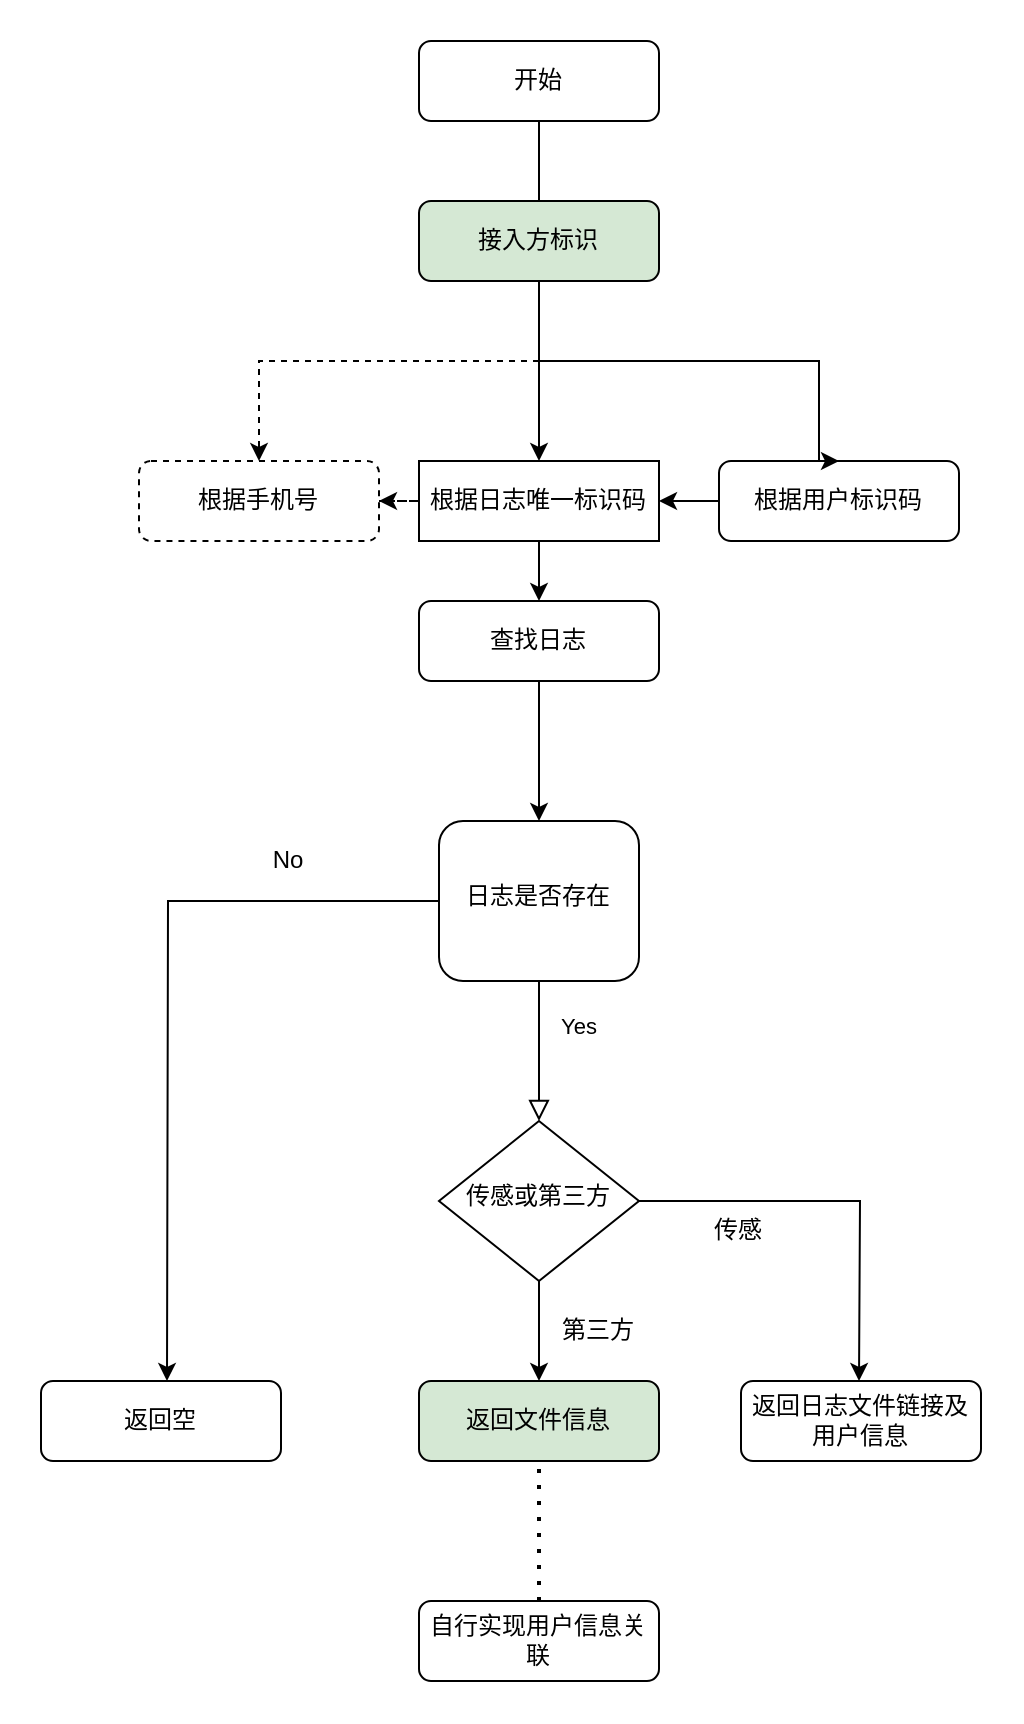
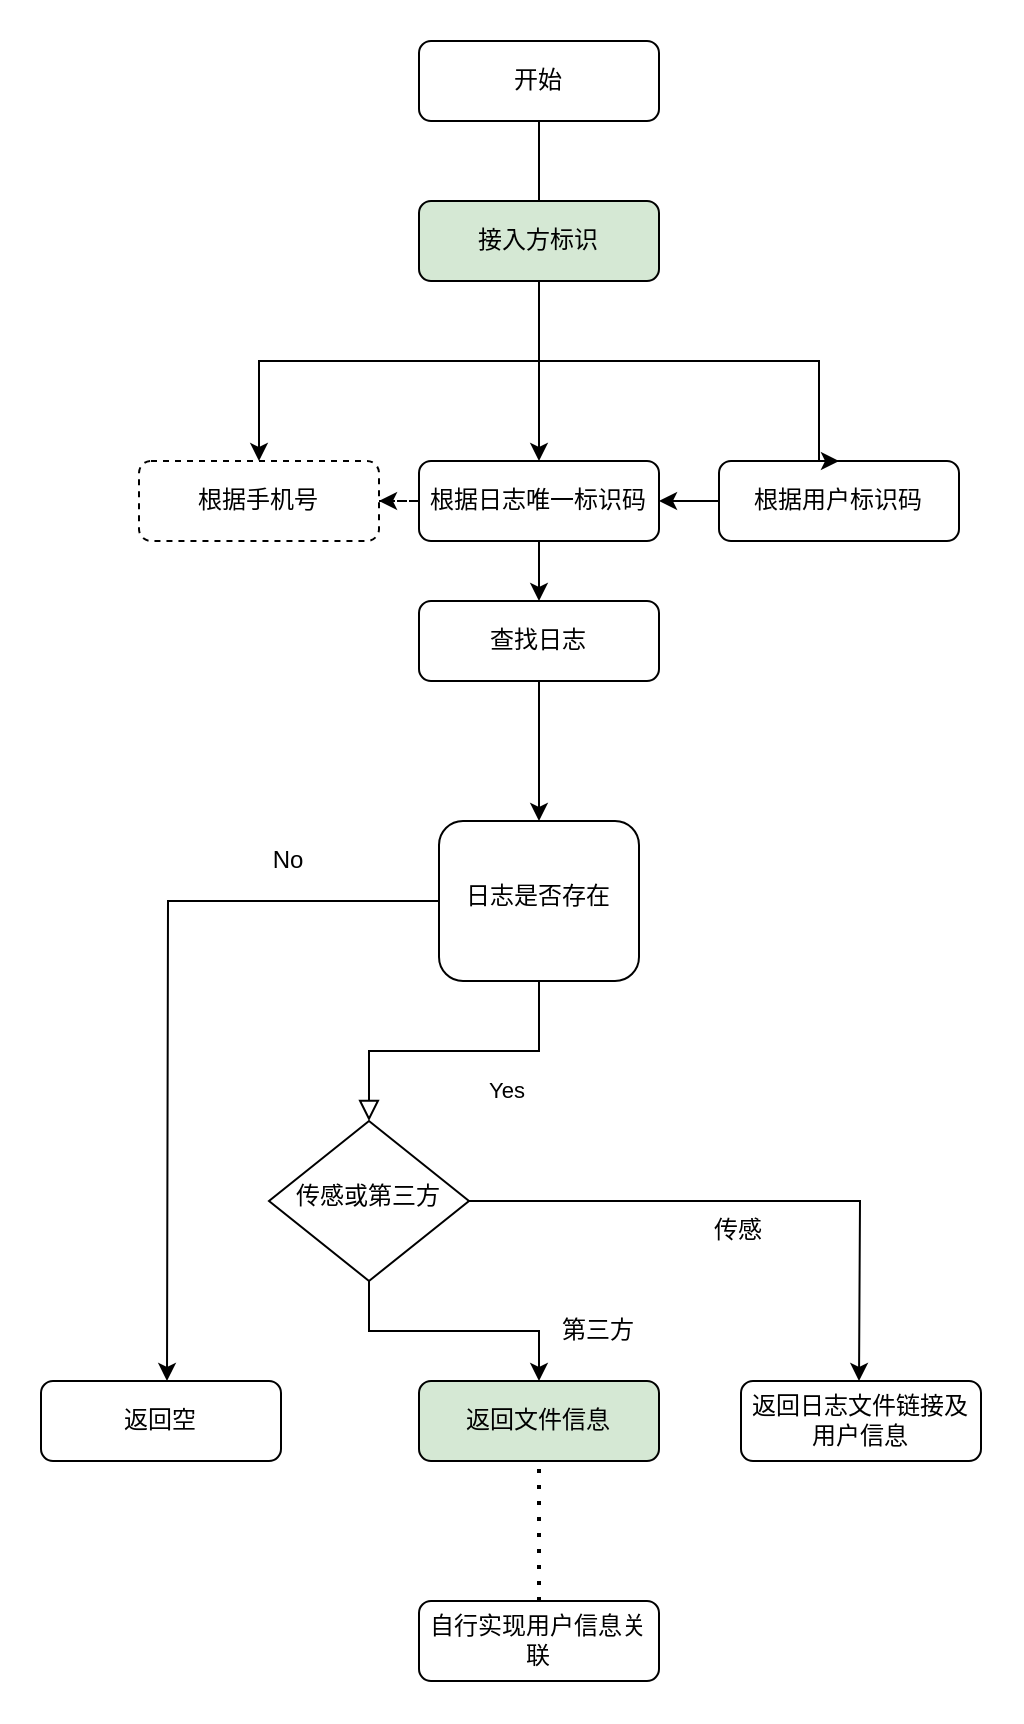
(357, 361) -> (357, 361)
(539, 501) -> (539, 501)
(539, 1201) -> (369, 1201)
